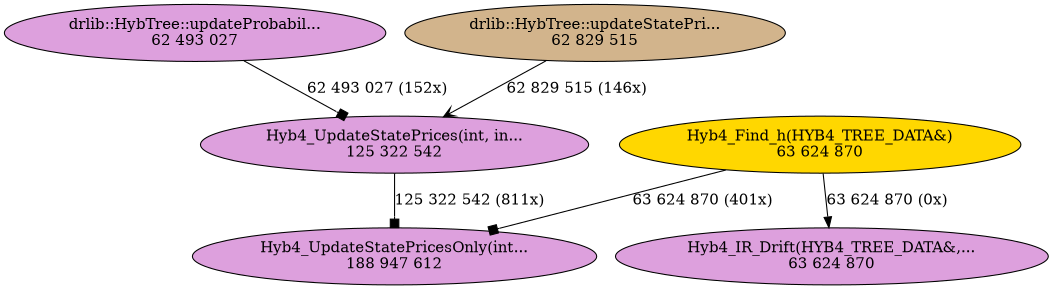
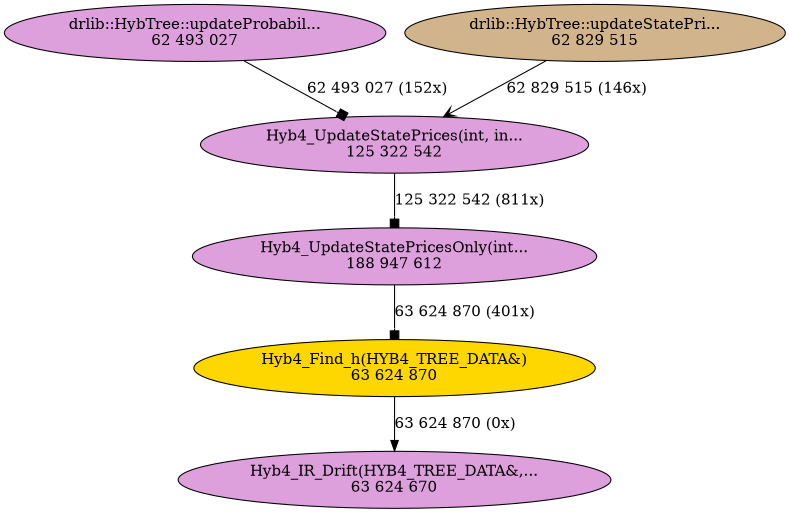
(613, 199) -> (395, 307)
(832, 256) -> (395, 480)
